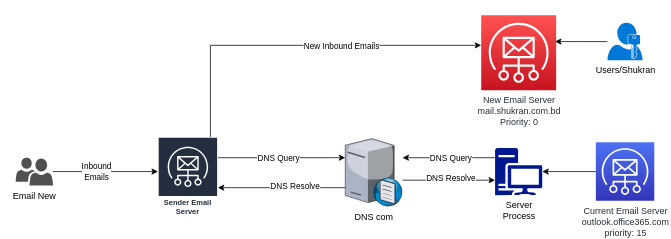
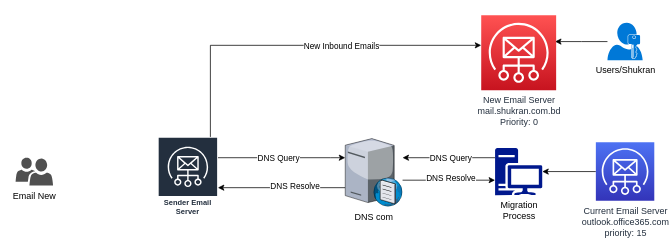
(131, 172) -> none
(520, 211) -> (520, 211)
